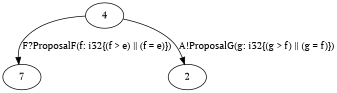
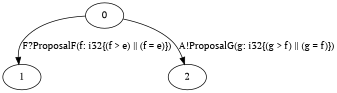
(105, 16) -> (105, 16)
(22, 77) -> (22, 77)
